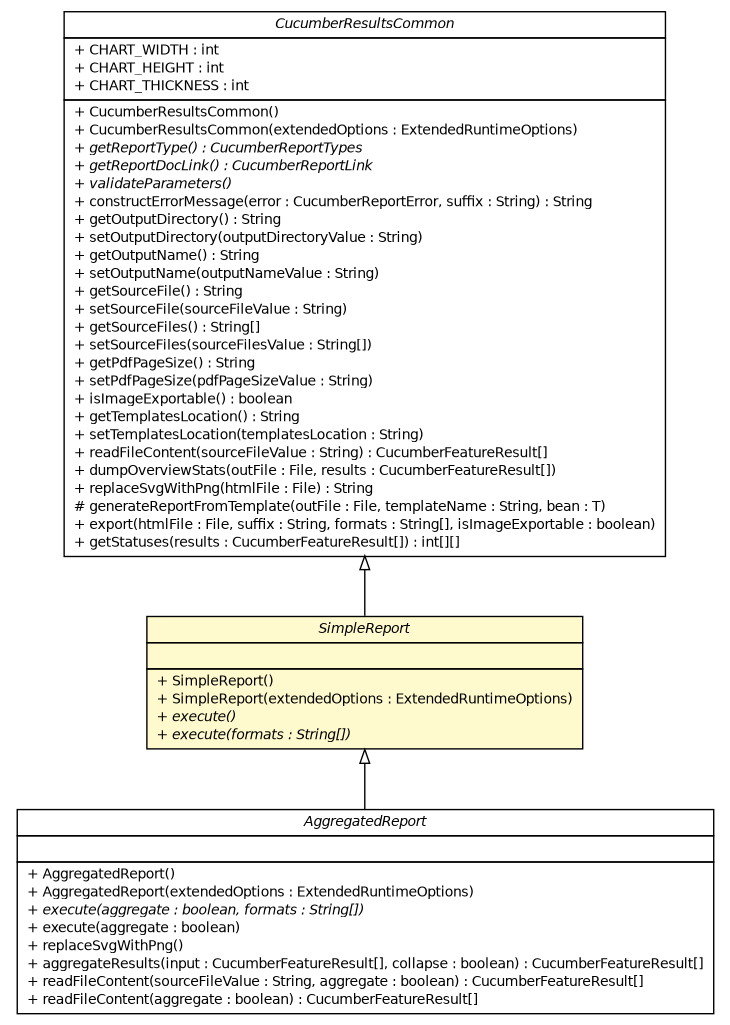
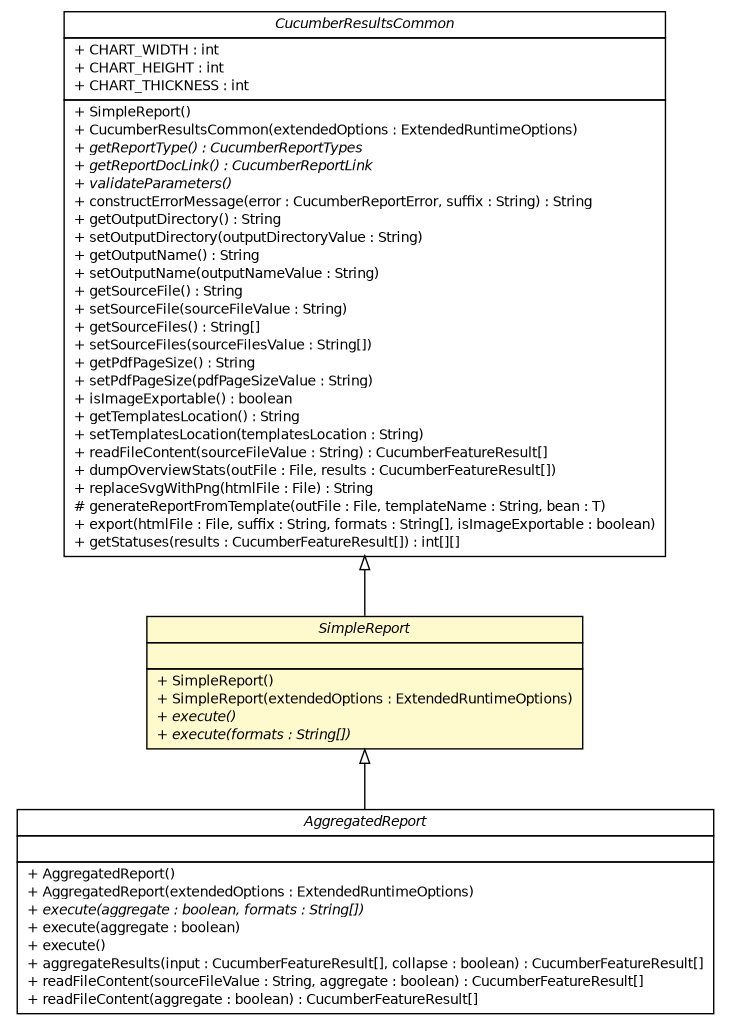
(177, 112) -> (132, 112)
(106, 946) -> (67, 946)
